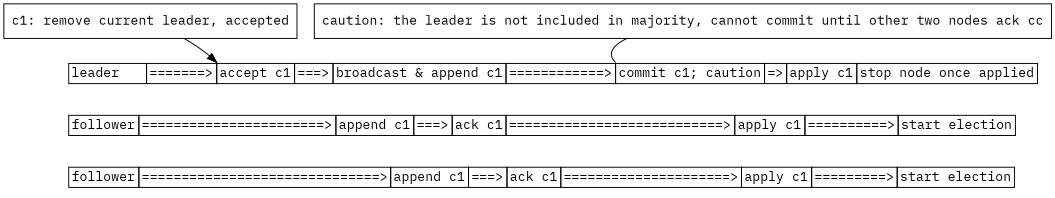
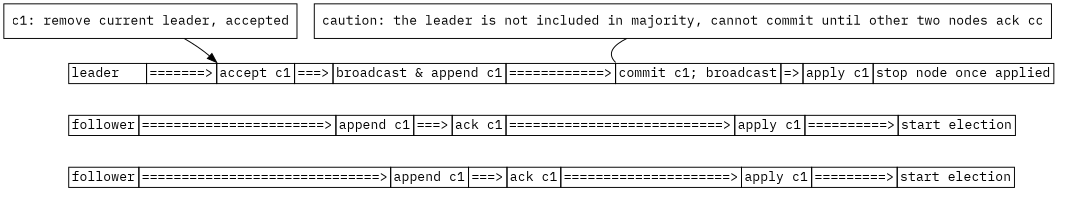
(690, 73) -> (698, 73)
